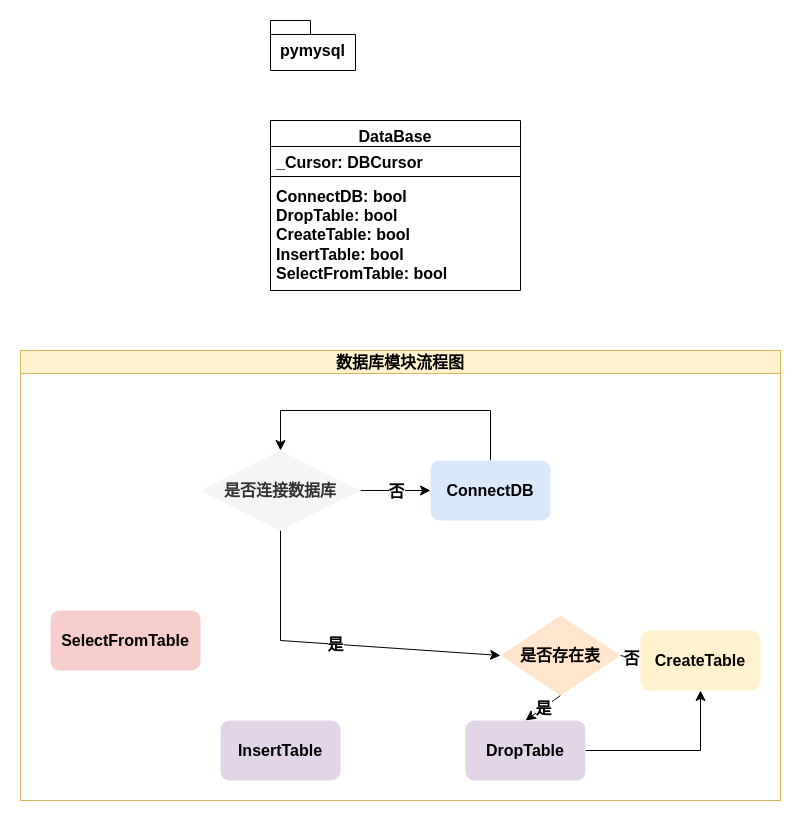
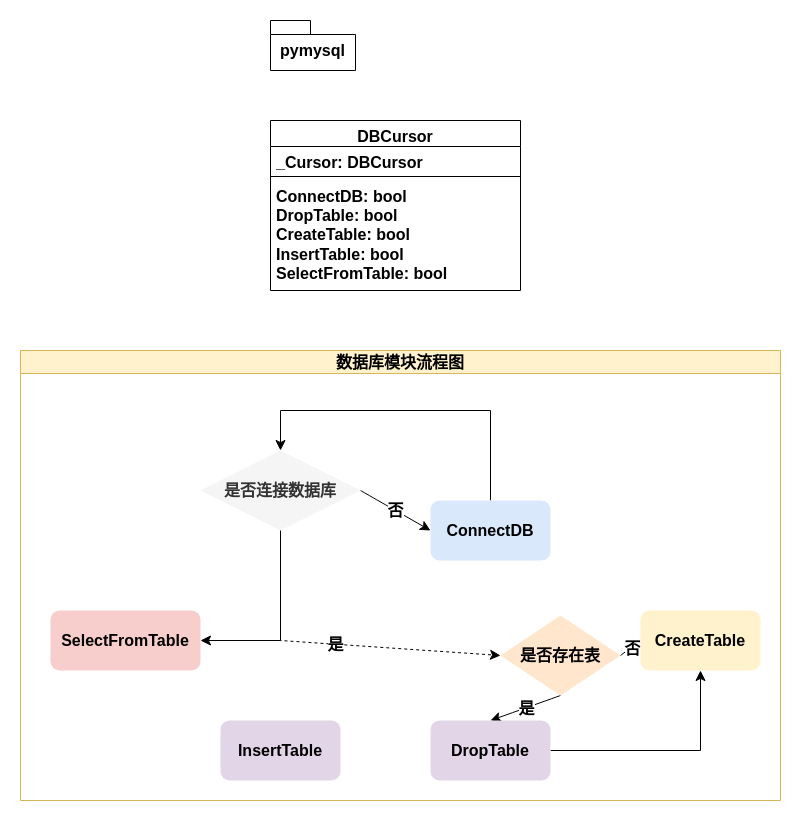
(396, 137) -> (396, 137)
(491, 491) -> (491, 531)
none -> (243, 641)
(419, 650) -> (419, 650)
(701, 661) -> (701, 641)
(526, 751) -> (491, 751)
